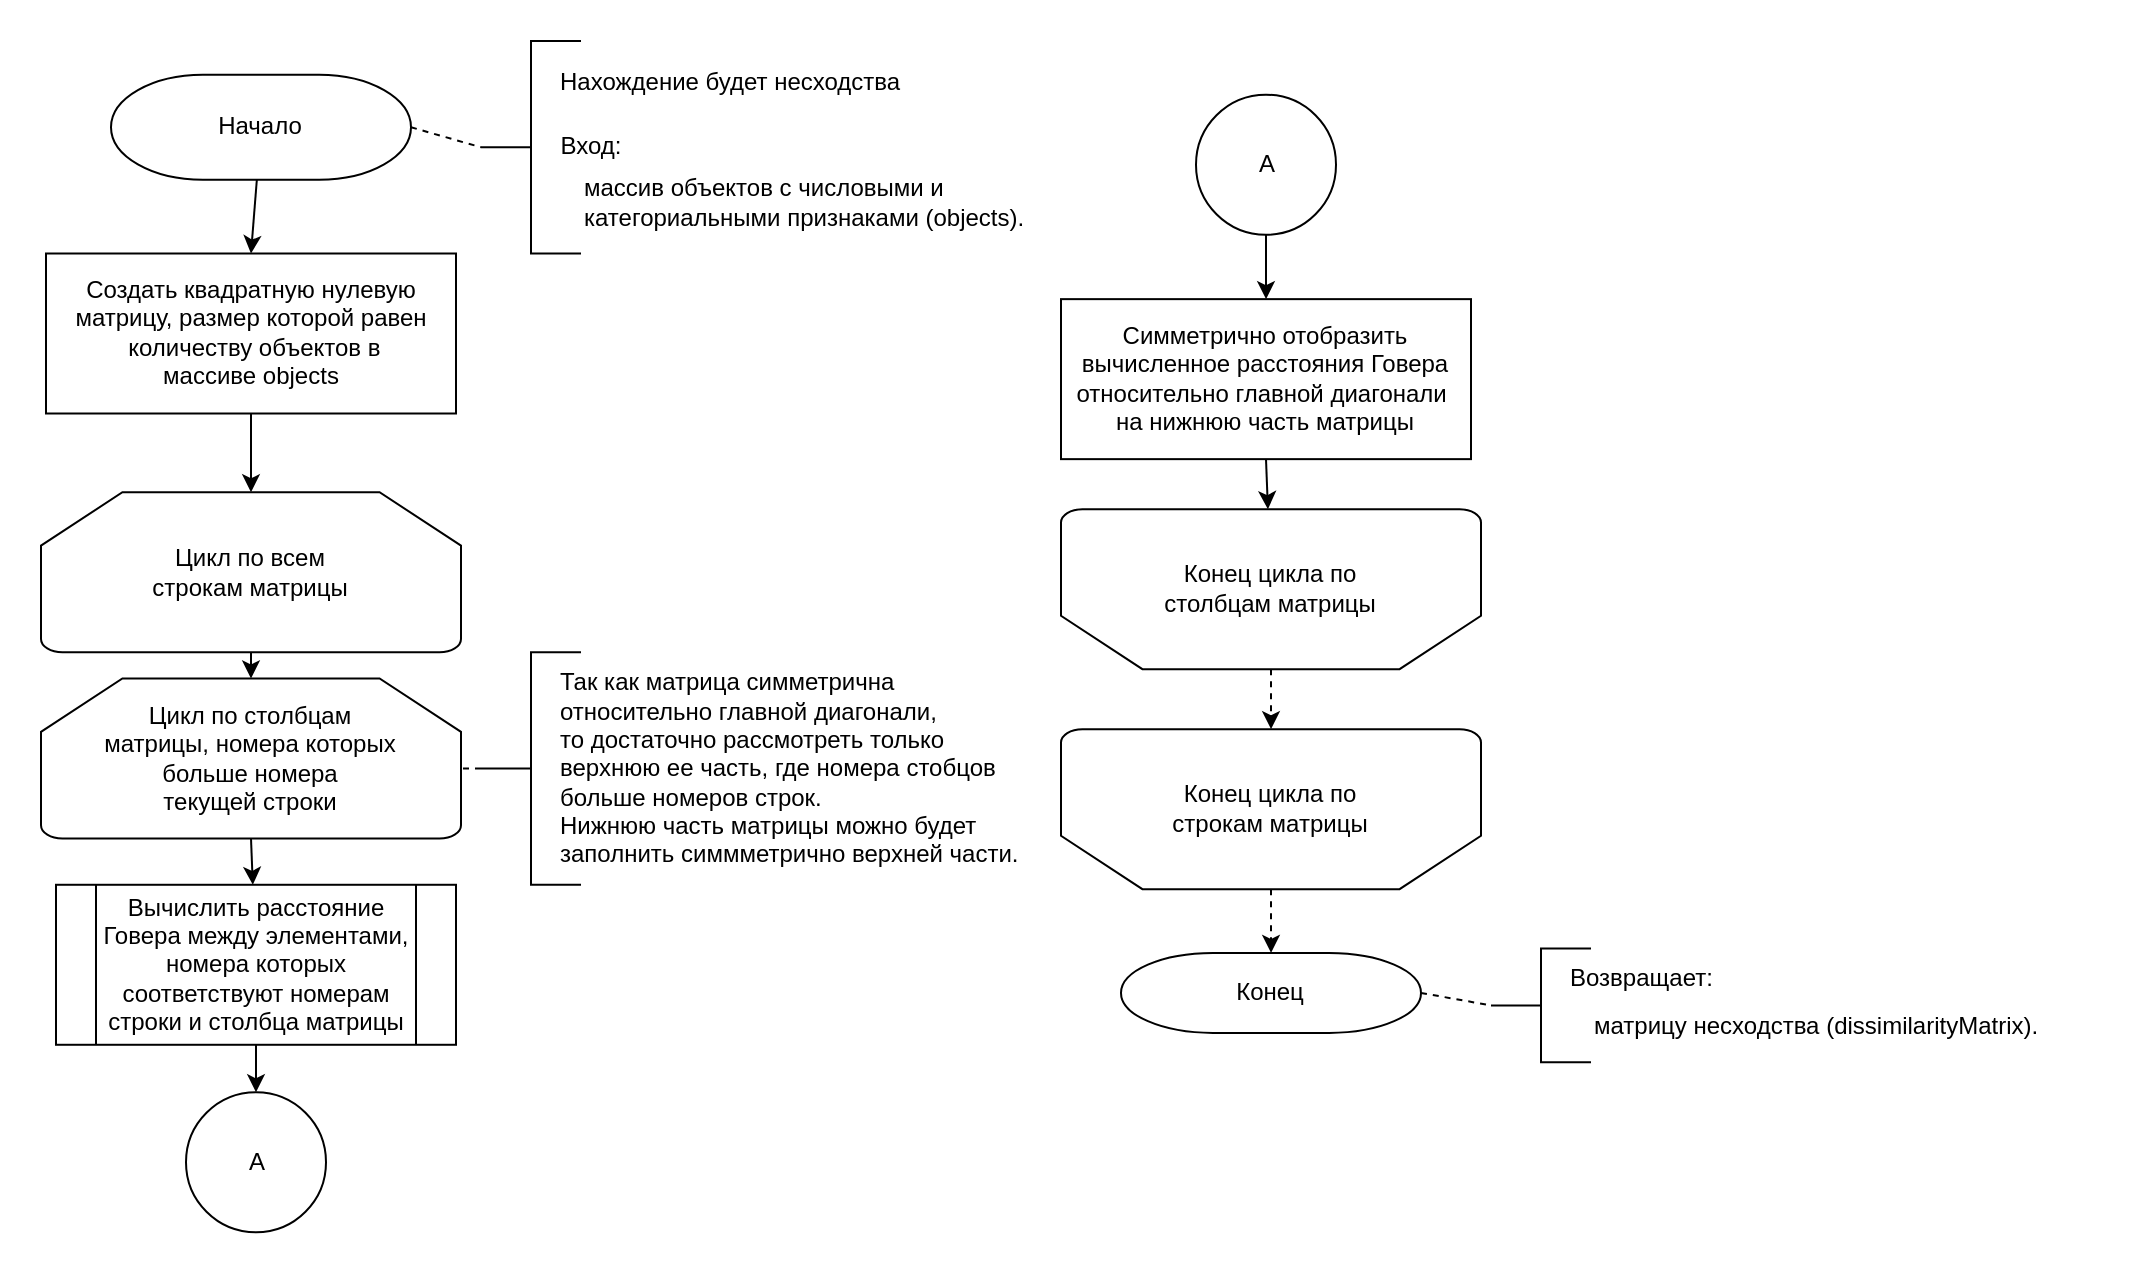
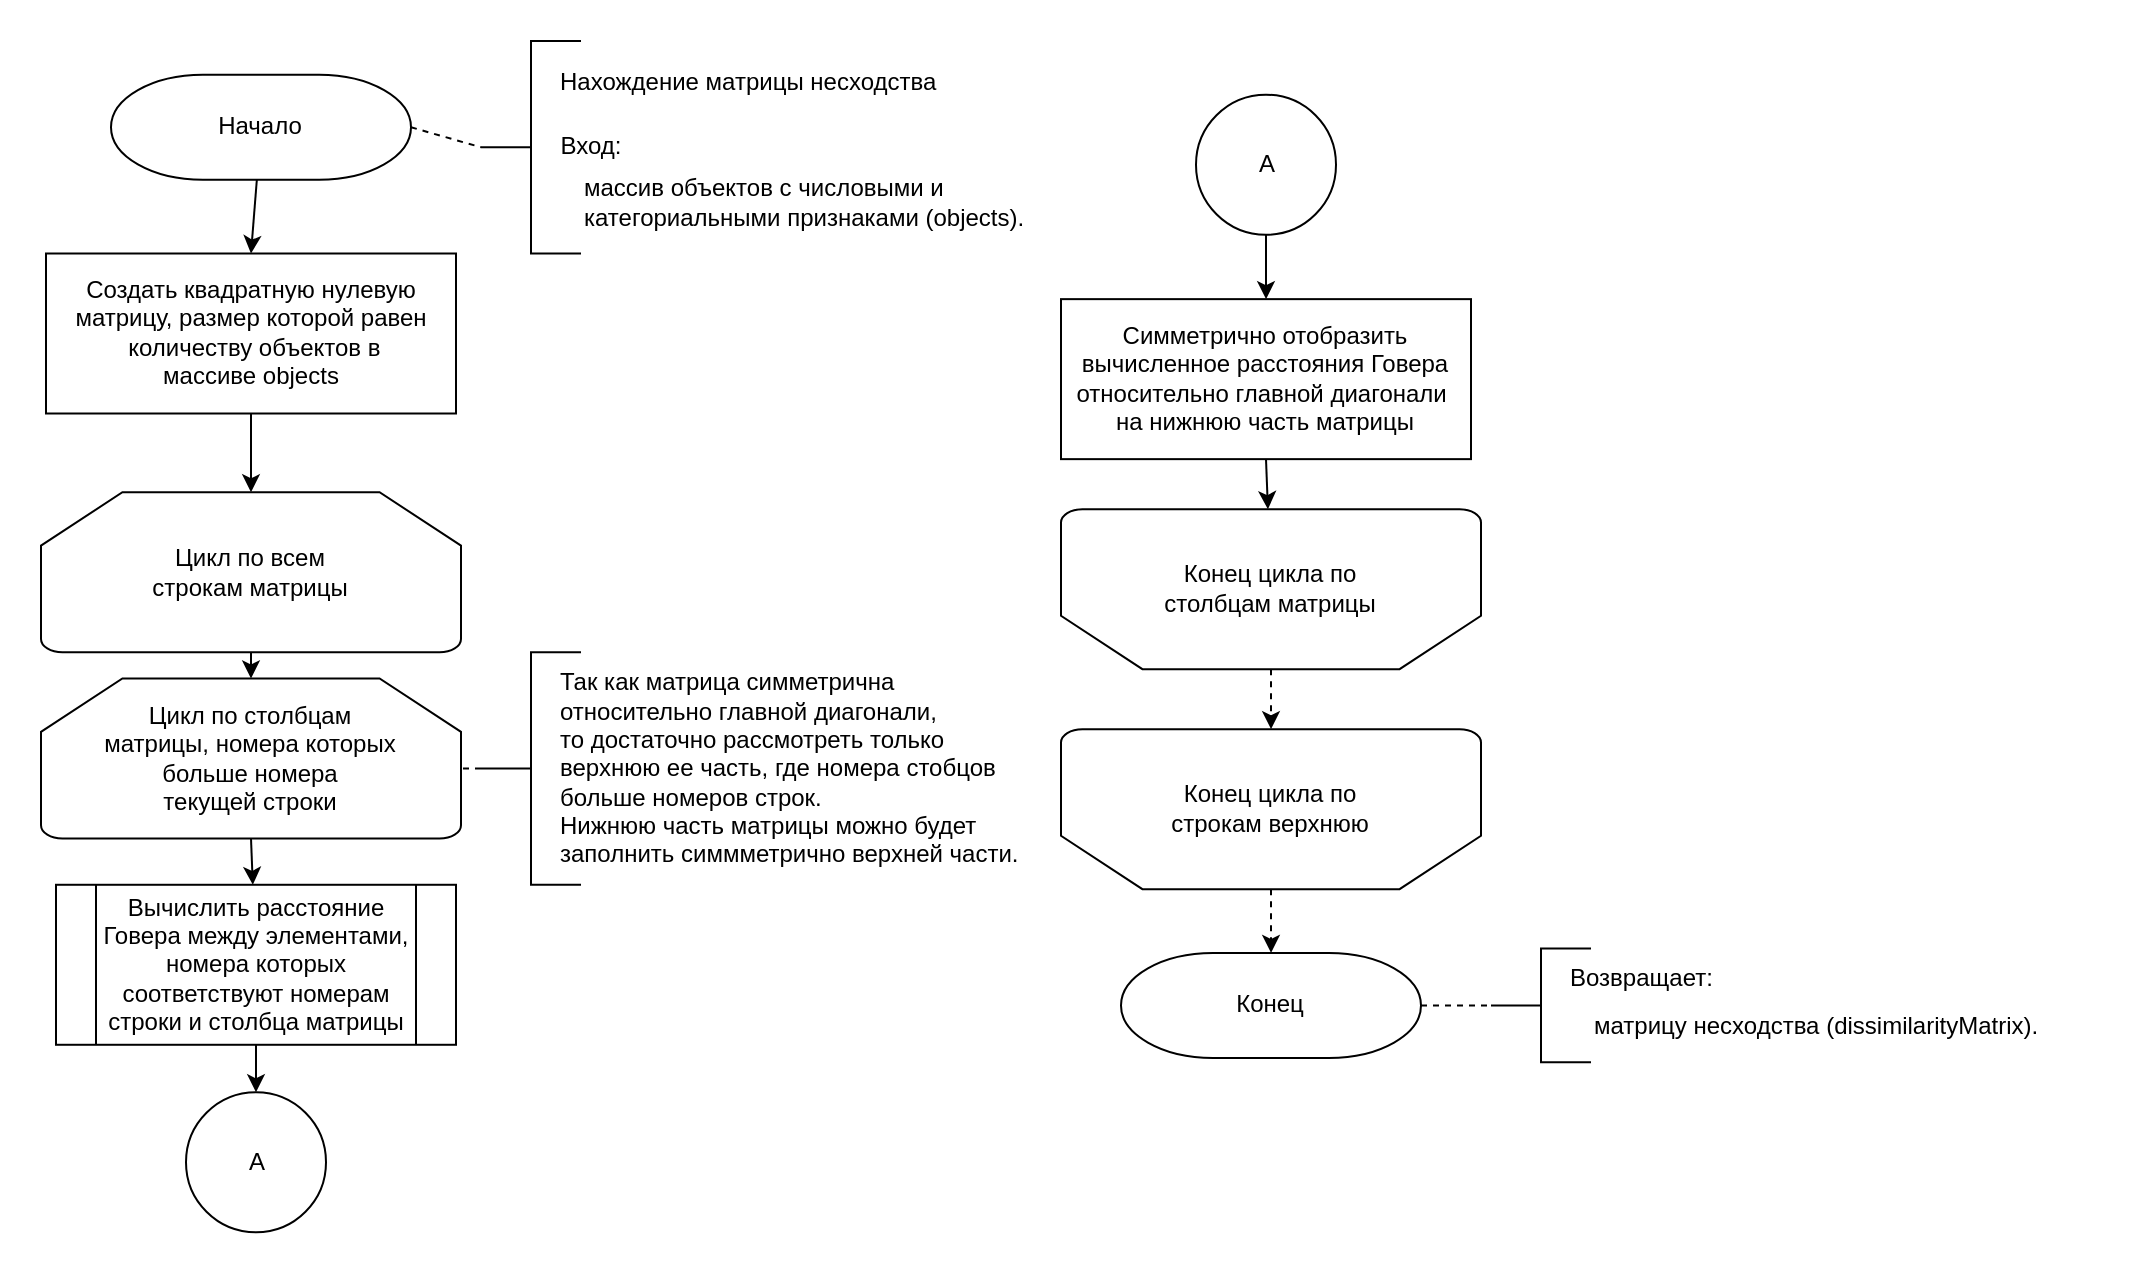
(751, 81) -> (765, 81)
(1271, 809) -> (1271, 809)
(1271, 993) -> (1271, 1005)
